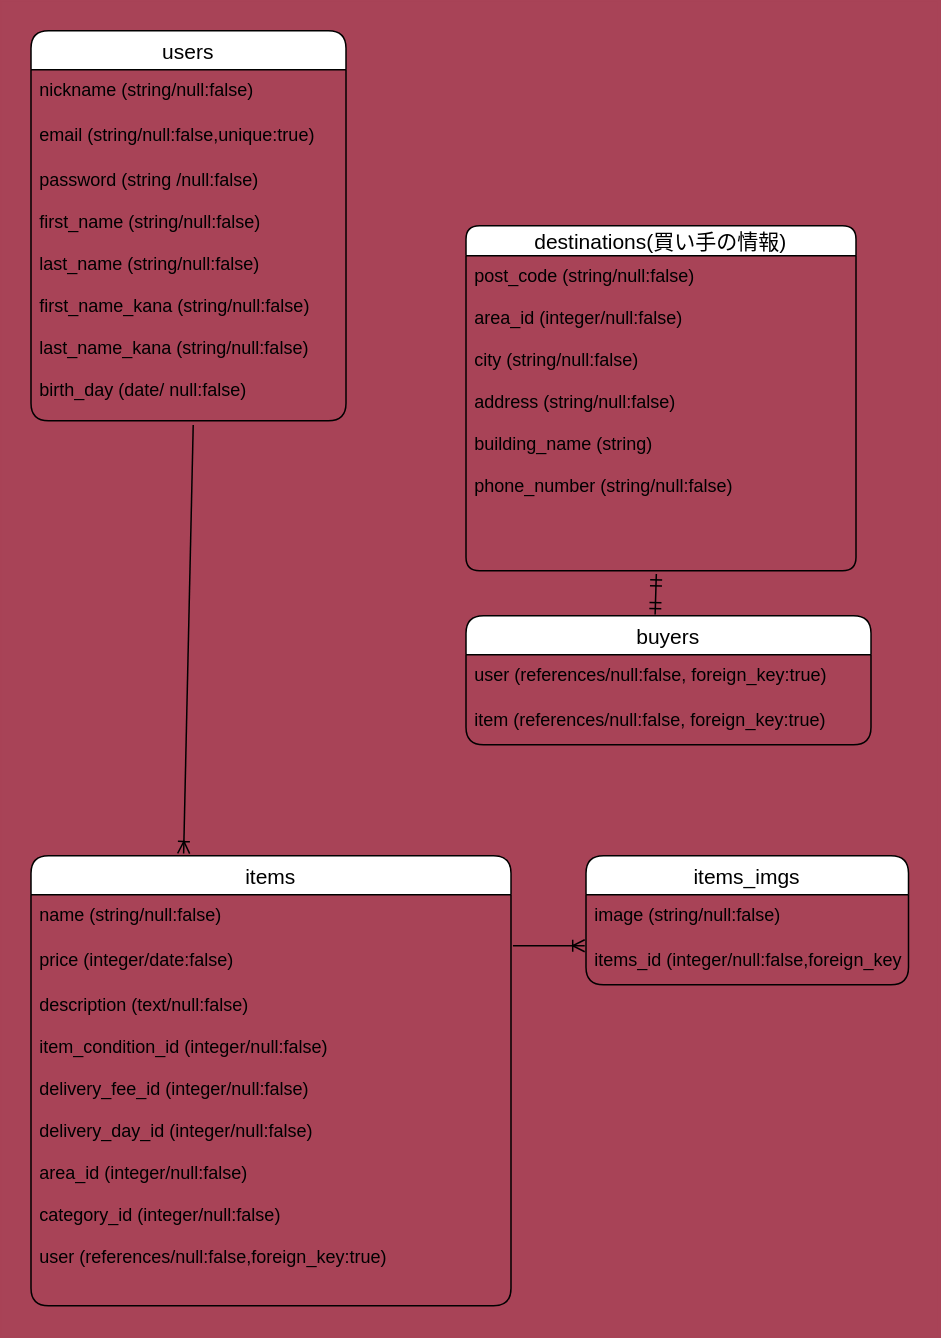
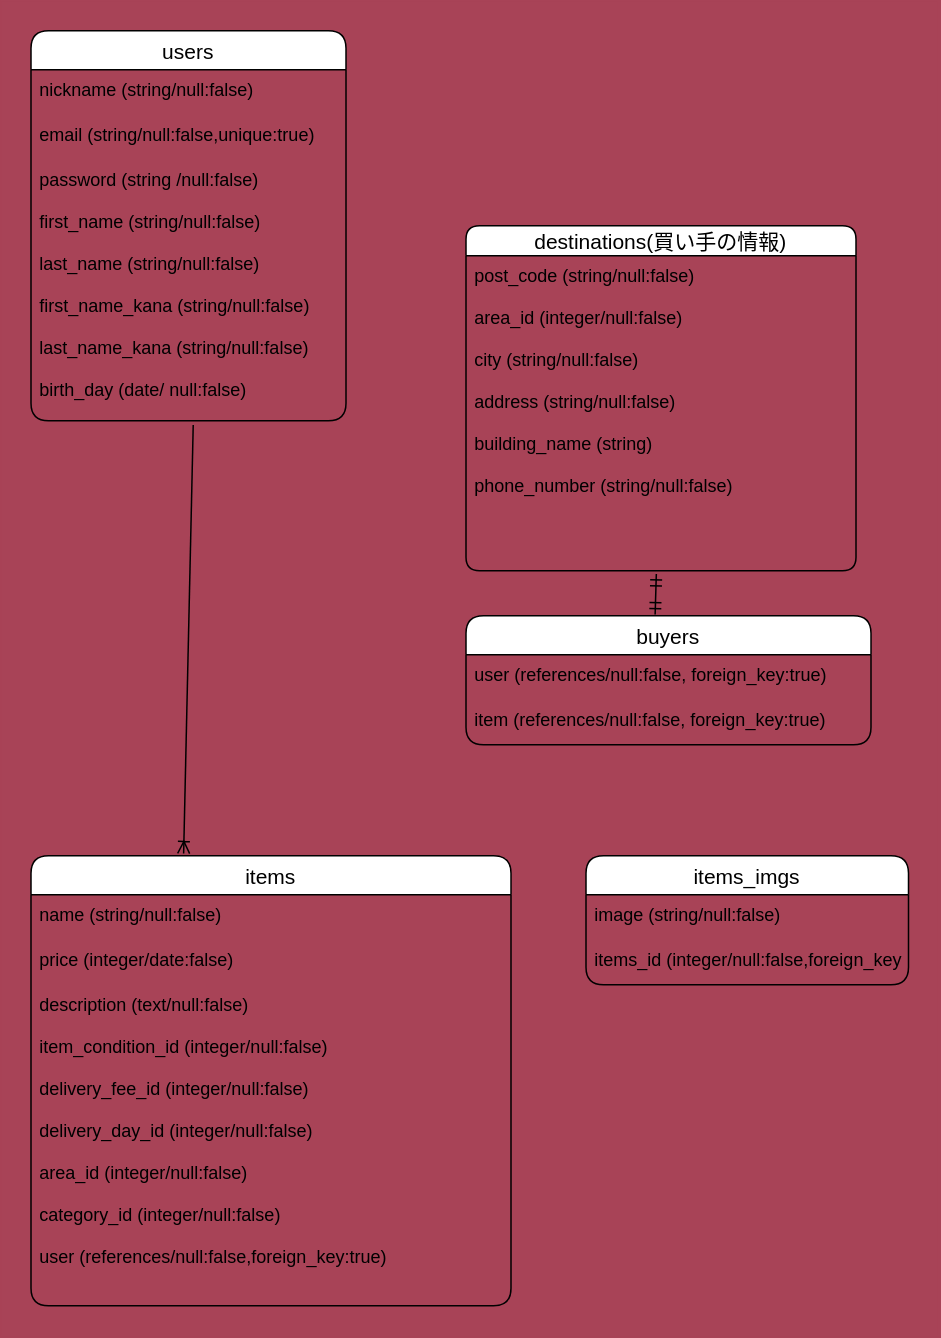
(548, 946) -> none
